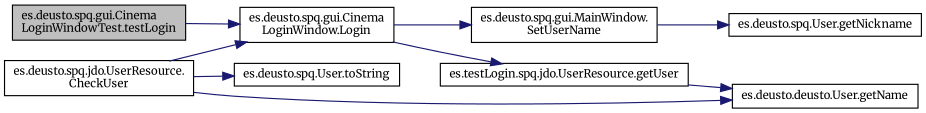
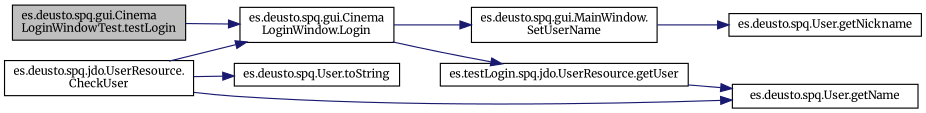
(825, 96) -> (825, 96)
